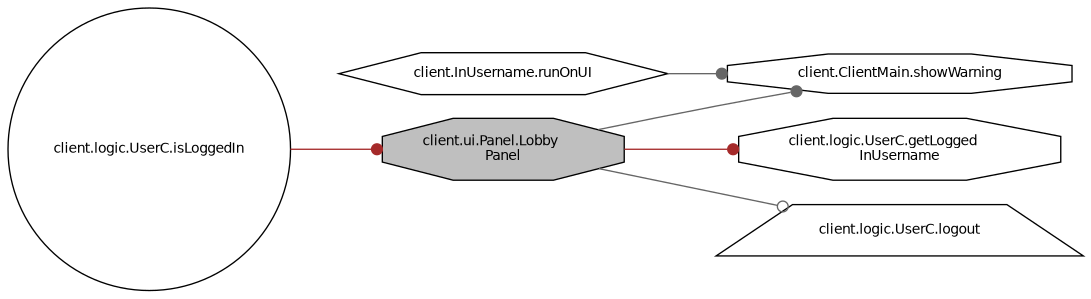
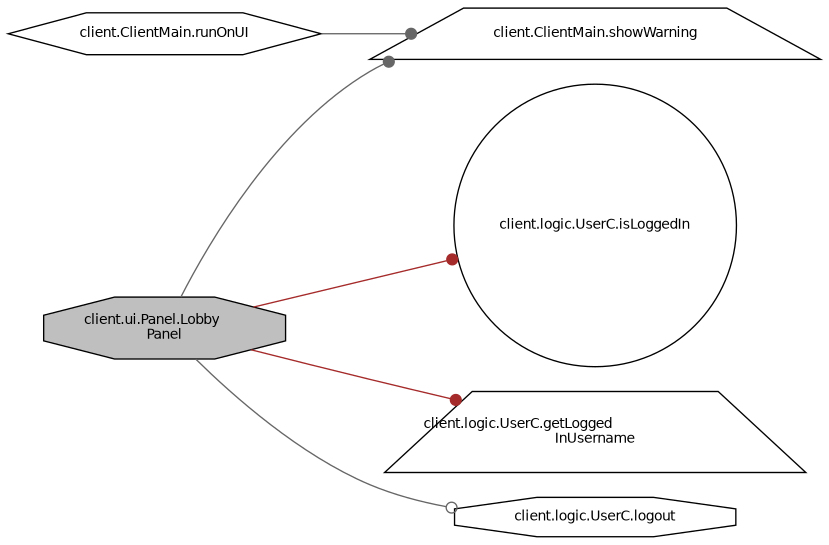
(503, 74) -> (165, 34)
(900, 74) -> (595, 34)
(331, 149) -> (350, 284)
(900, 149) -> (595, 432)
(900, 230) -> (595, 517)
